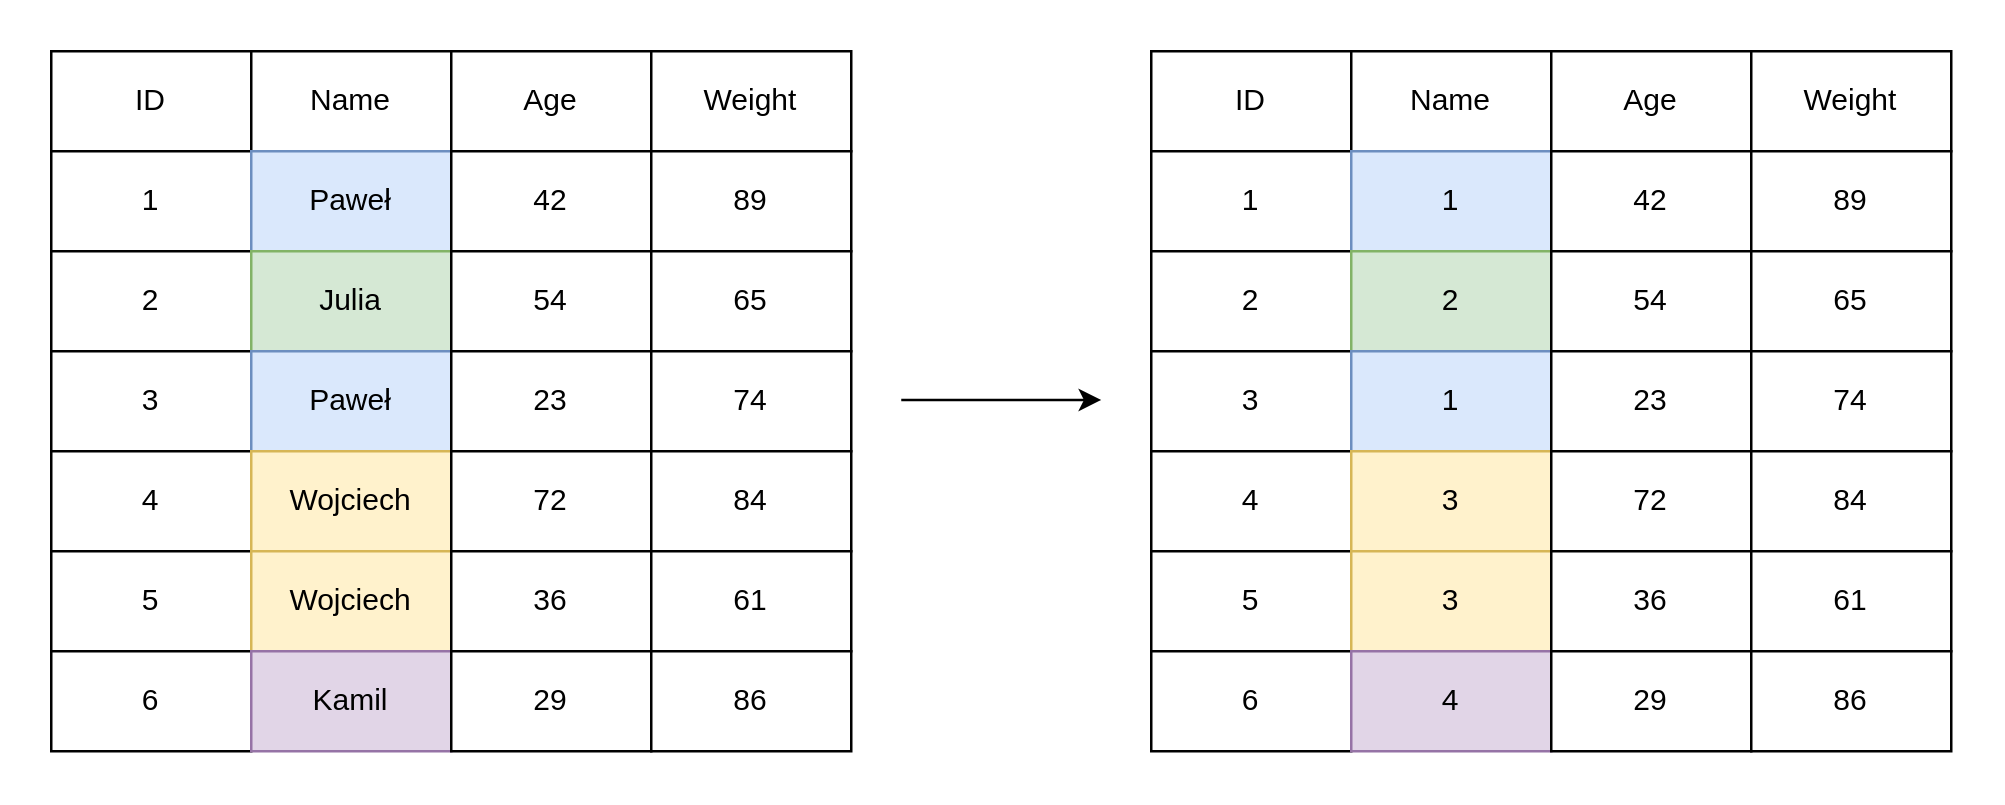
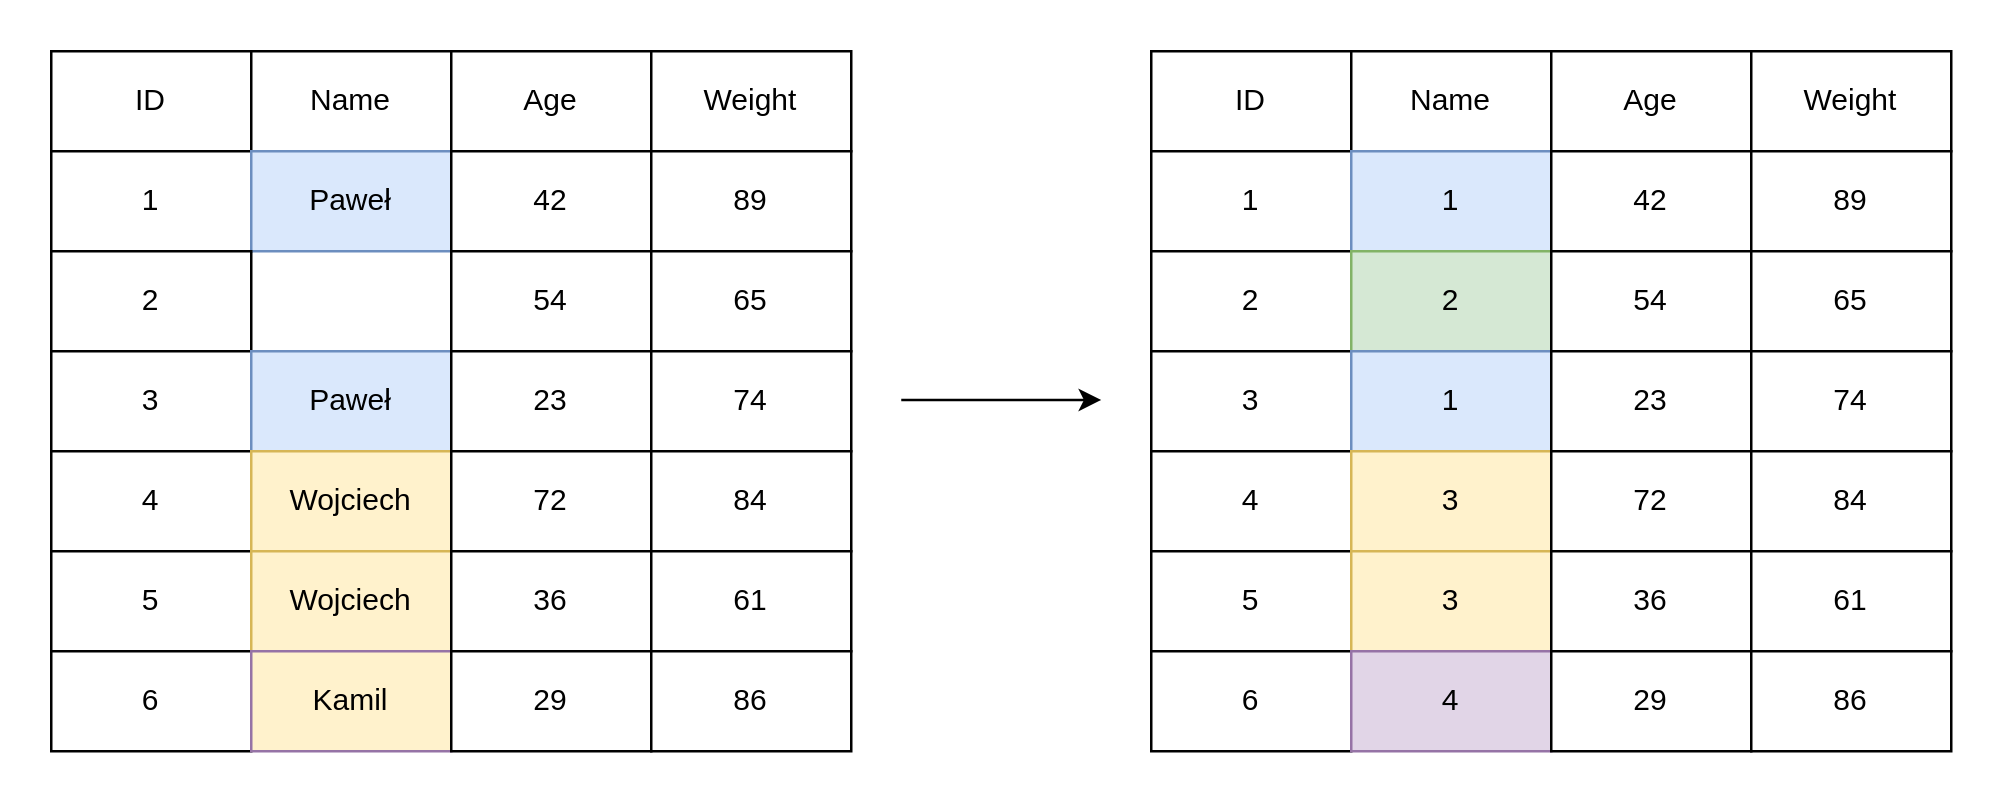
(351, 301) -> none
(351, 701) -> (351, 701)
